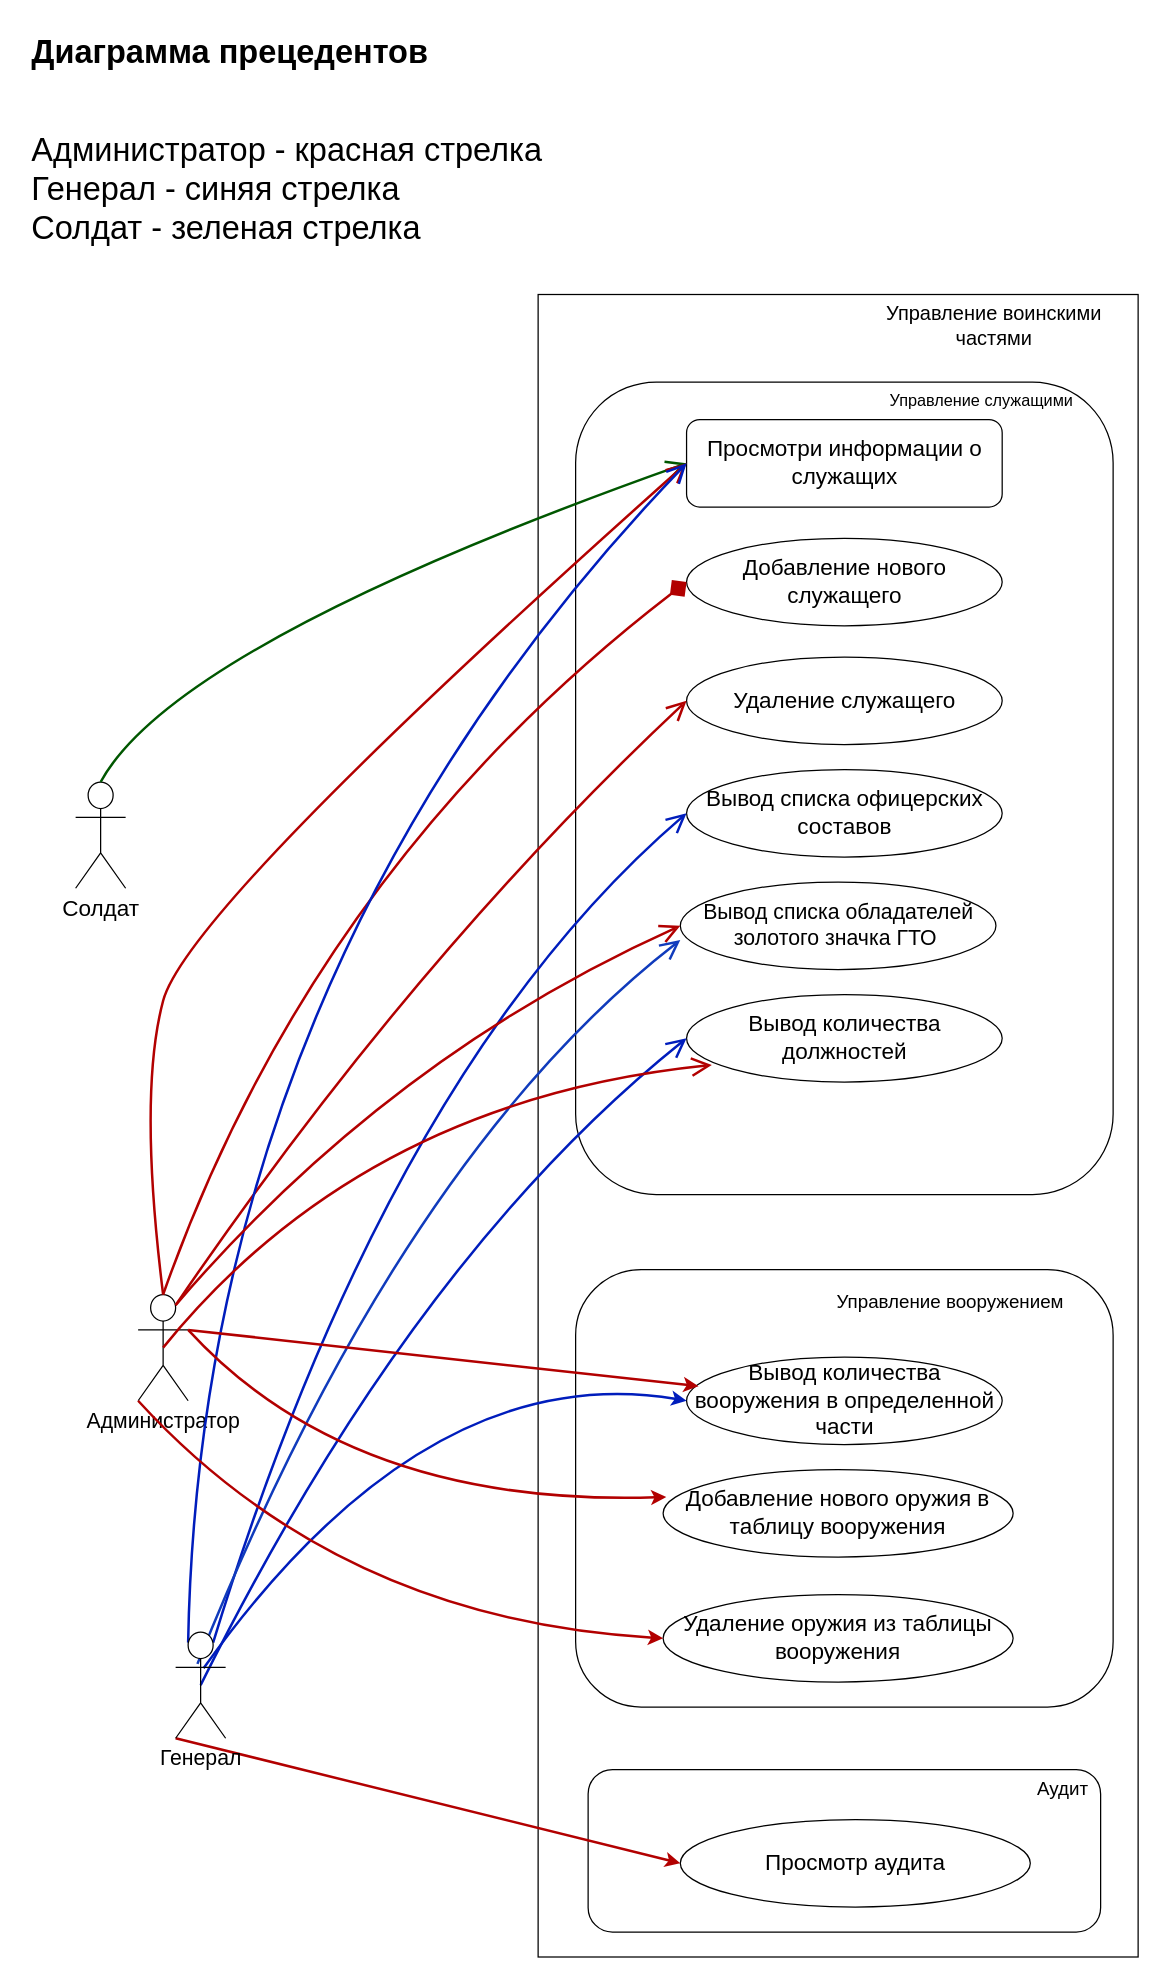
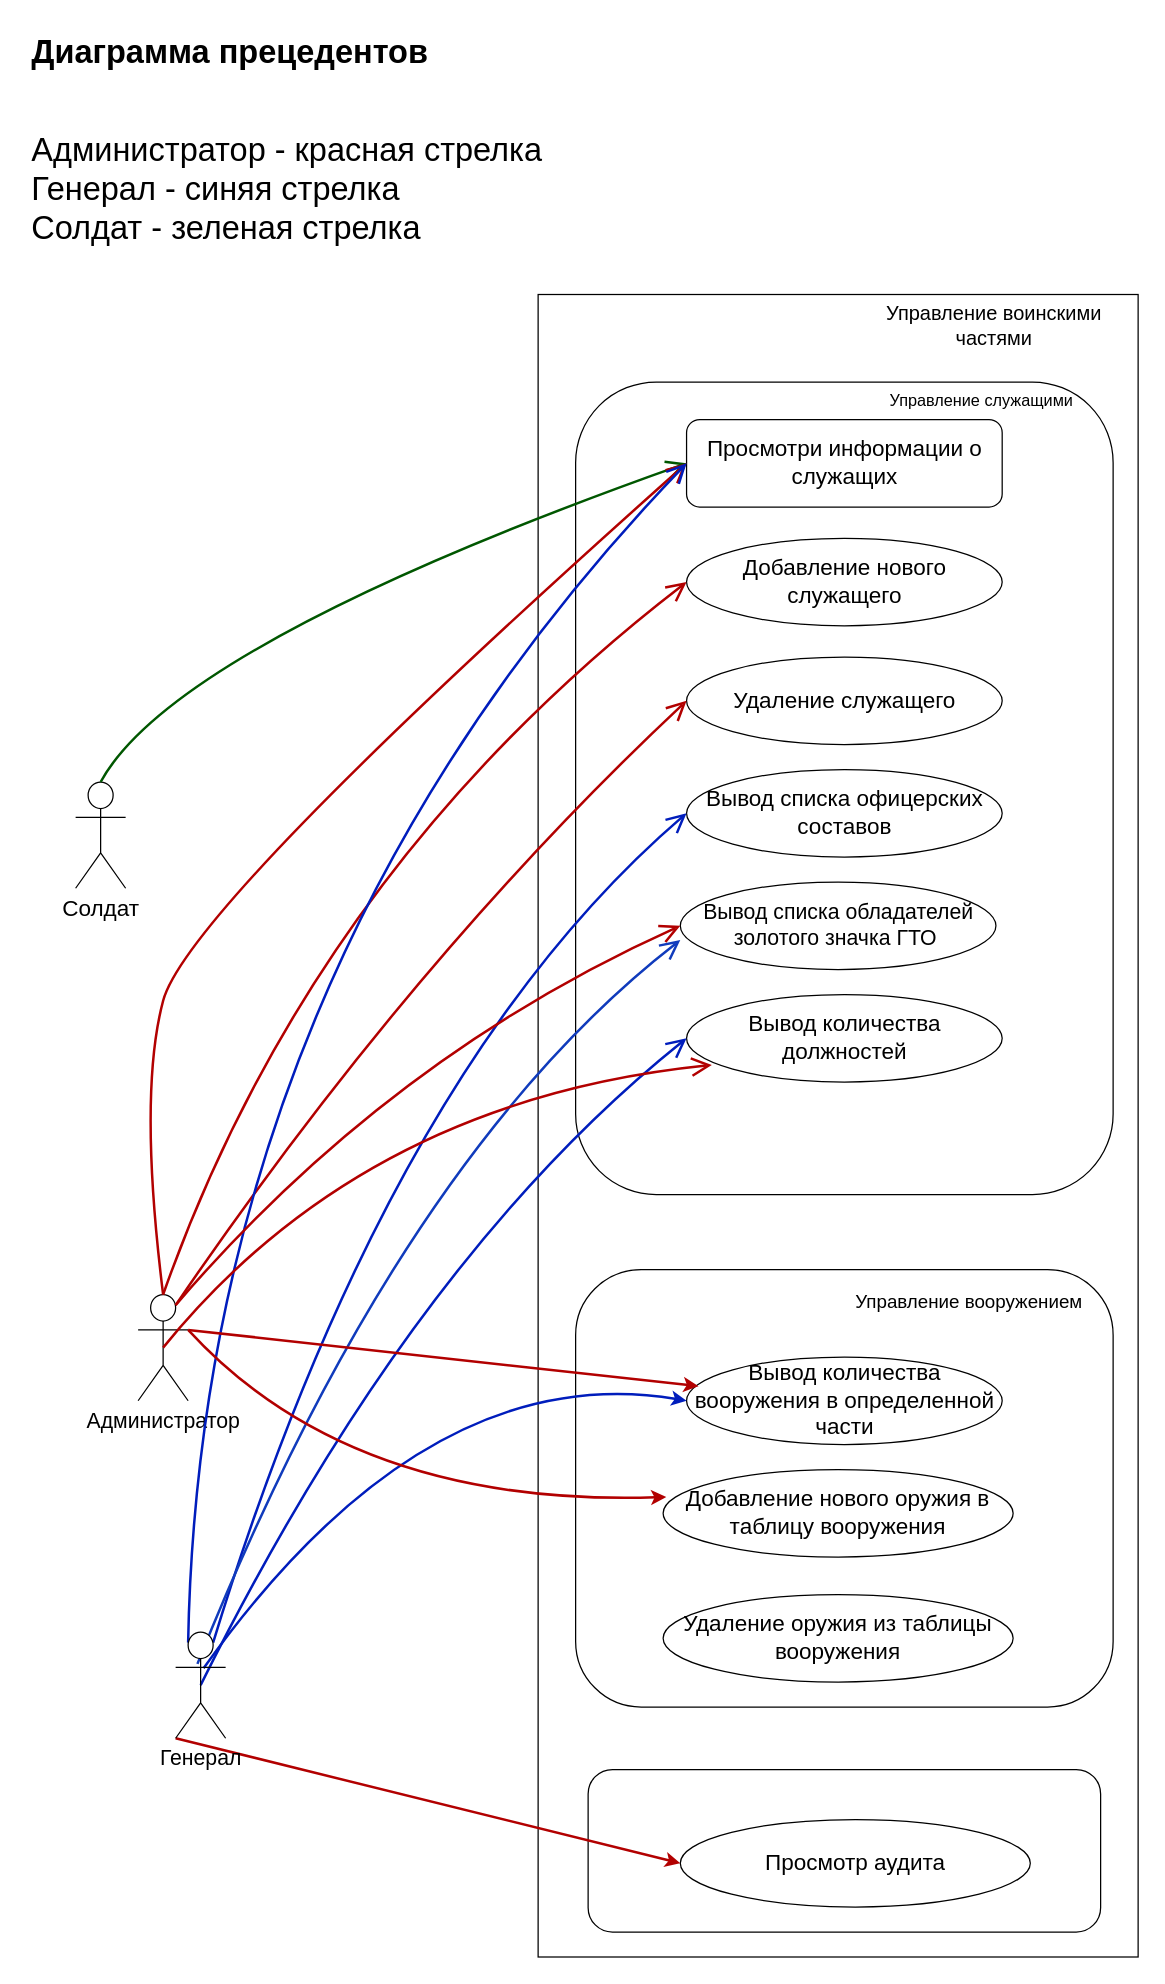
(671, 594) -> (677, 590)
(951, 1301) -> (969, 1301)
(372, 1571) -> none
(1063, 1788) -> none
